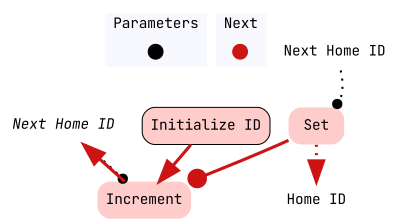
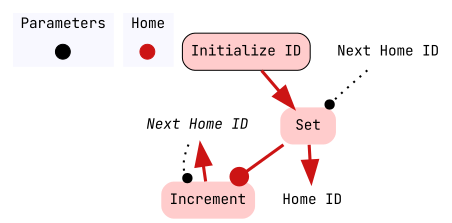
(241, 24) -> (148, 24)
(316, 153) -> (310, 153)
(182, 155) -> (270, 81)
